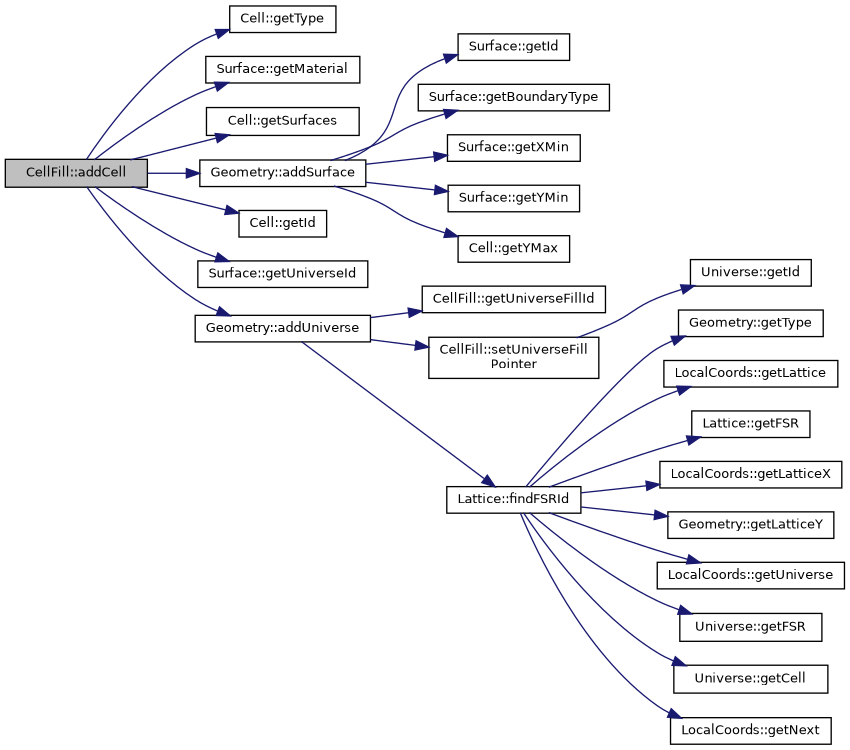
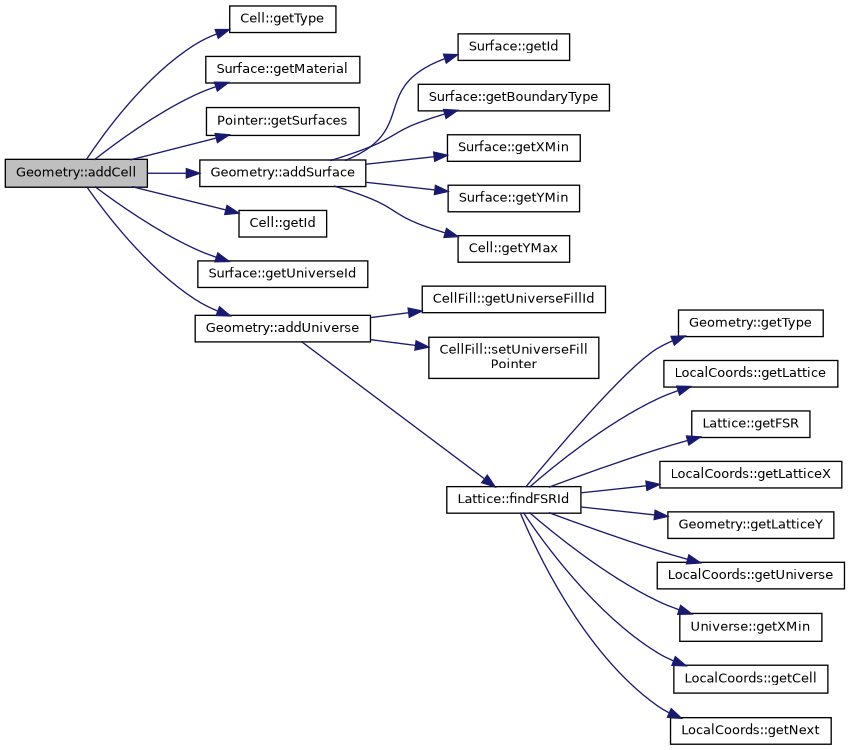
(283, 121) -> (283, 121)
(76, 173) -> (76, 173)
(751, 273) -> none
(751, 627) -> (751, 627)
(751, 679) -> (751, 679)
